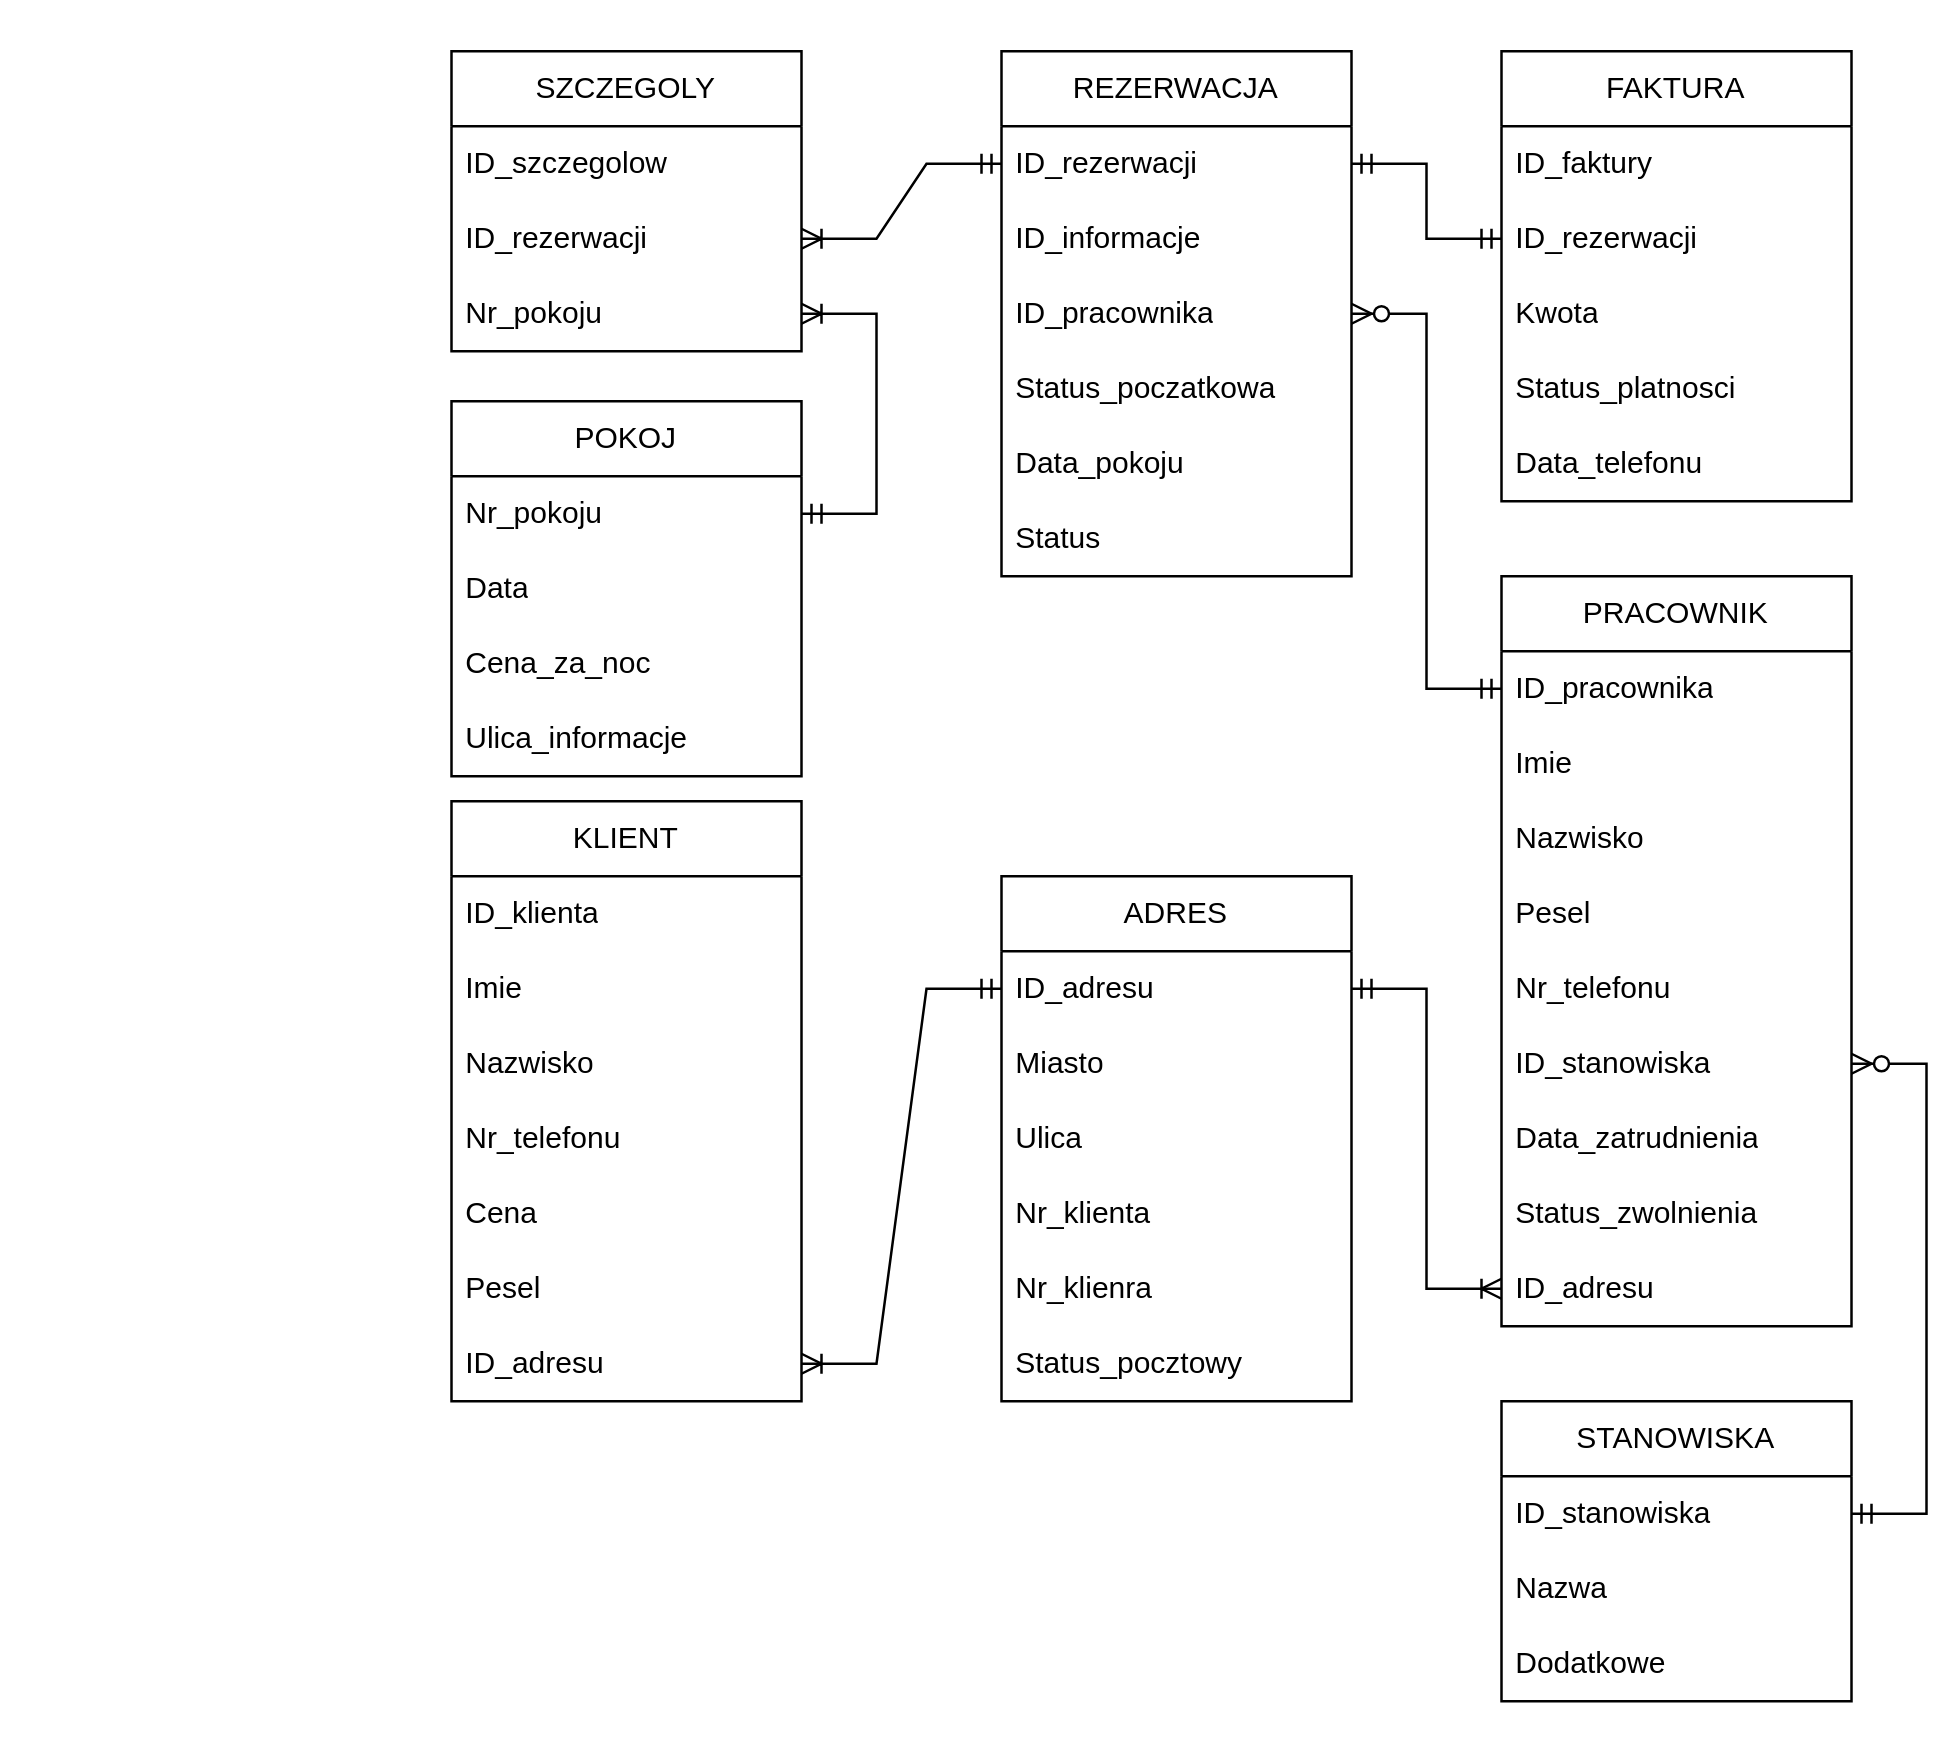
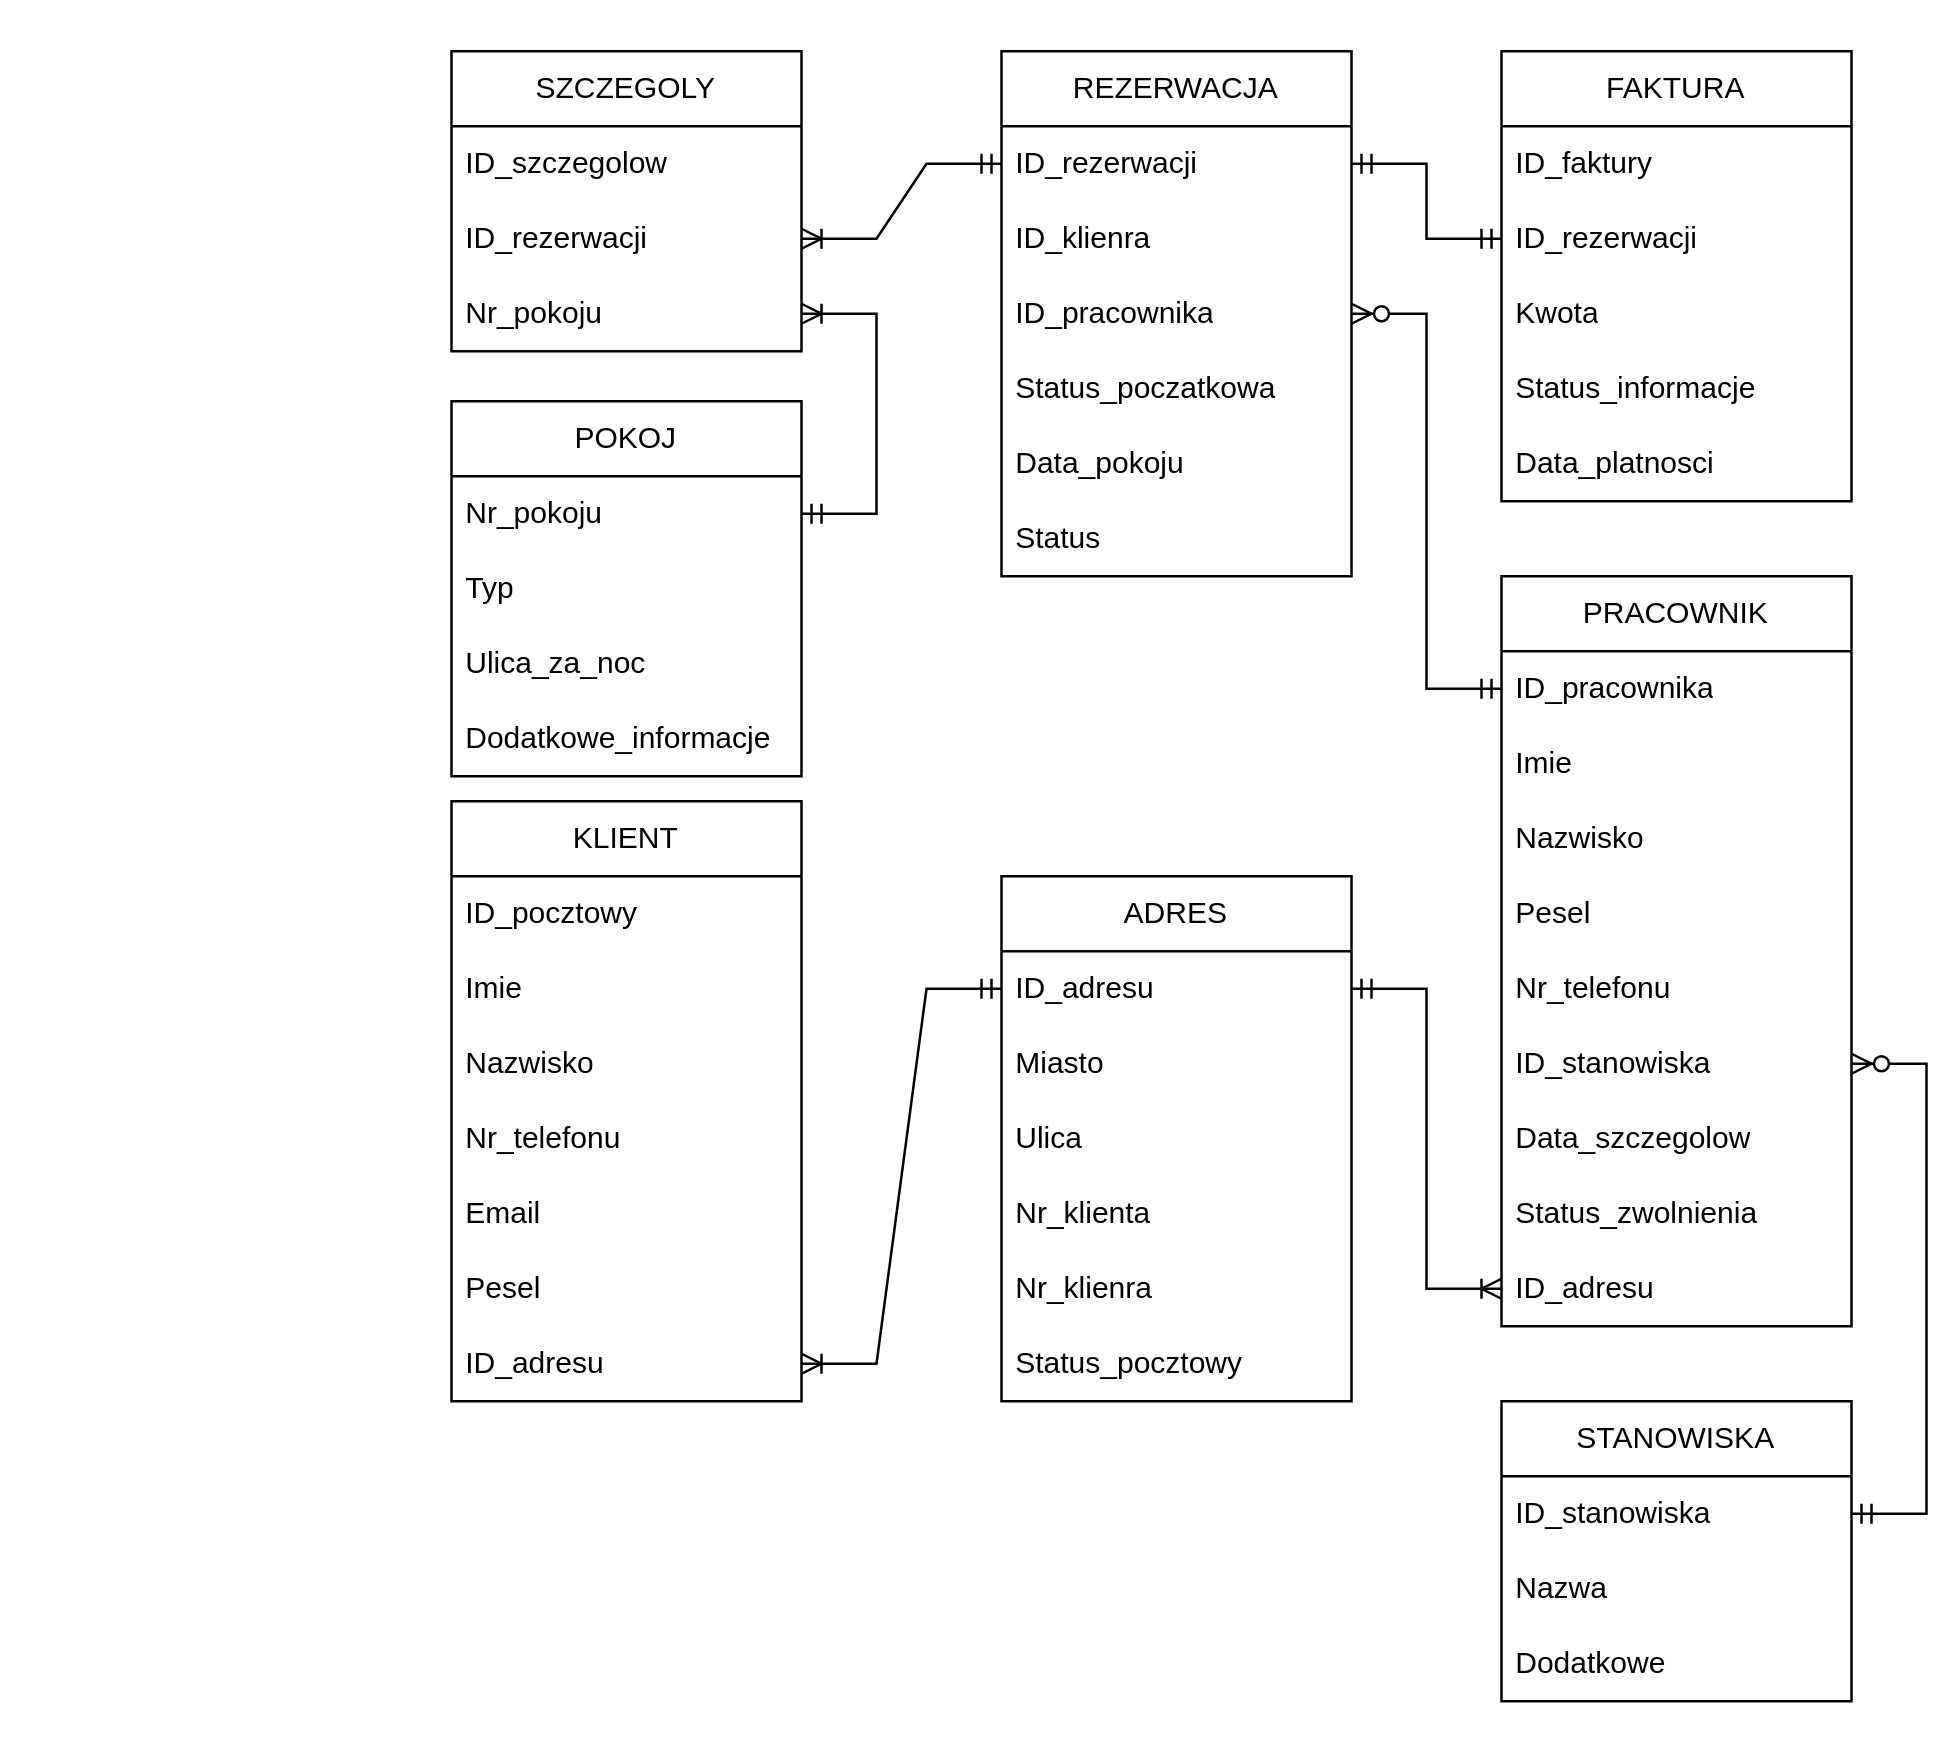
(1122, 239) -> (1092, 239)
(1643, 389) -> (1655, 389)
(1622, 464) -> (1626, 464)
(500, 589) -> (491, 589)
(559, 664) -> (559, 664)
(589, 739) -> (629, 739)
(542, 914) -> (559, 914)
(1651, 1139) -> (1638, 1139)
(500, 1214) -> (500, 1214)
